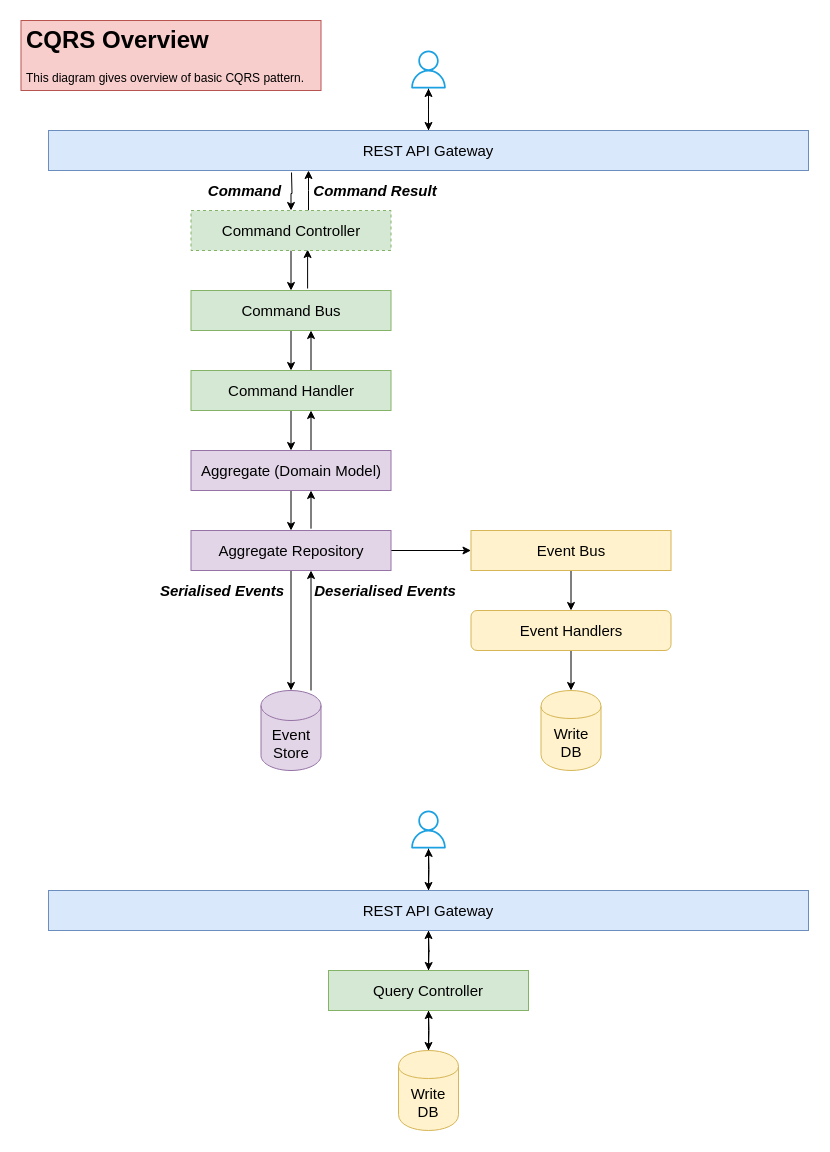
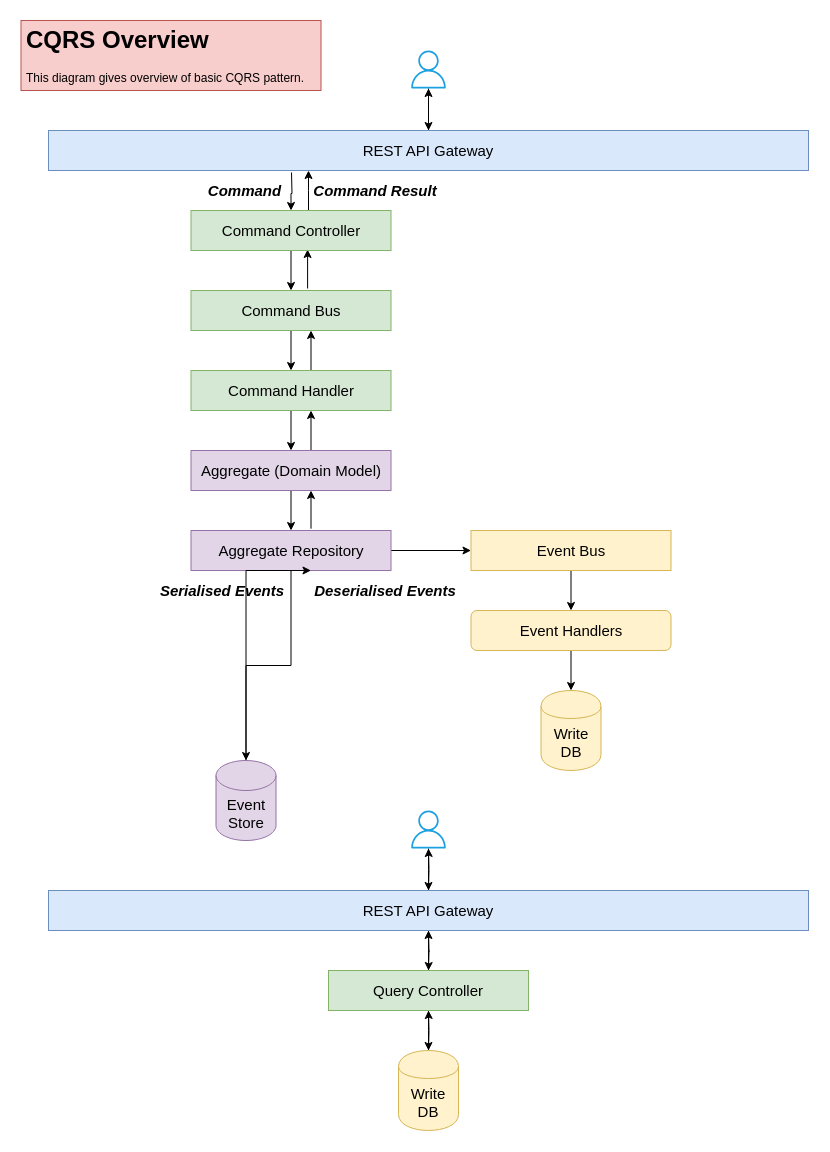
(291, 231) -> (291, 231)
(291, 731) -> (246, 801)
